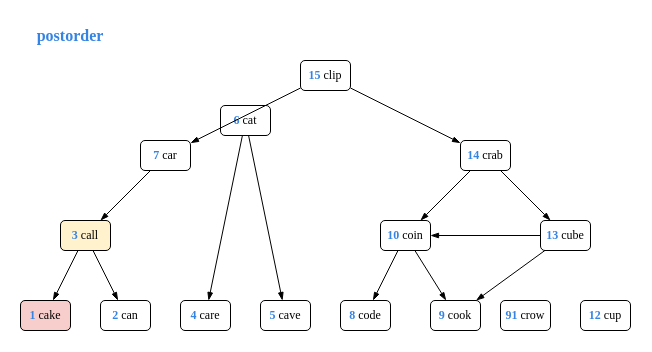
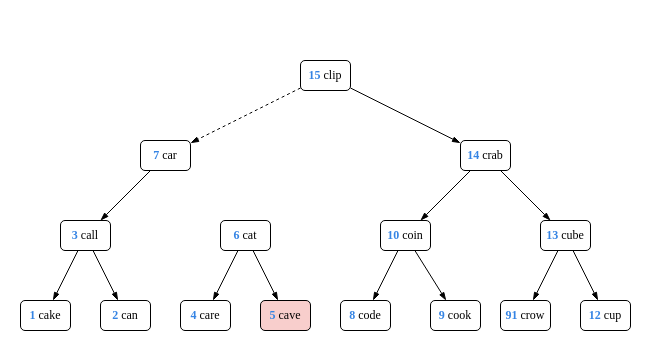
(71, 36) -> none
(248, 114) -> (248, 114)
(246, 121) -> (246, 236)
(86, 236) -> (86, 236)
(490, 236) -> (583, 271)
(514, 273) -> (548, 271)
(46, 316) -> (46, 316)
(286, 316) -> (286, 316)
